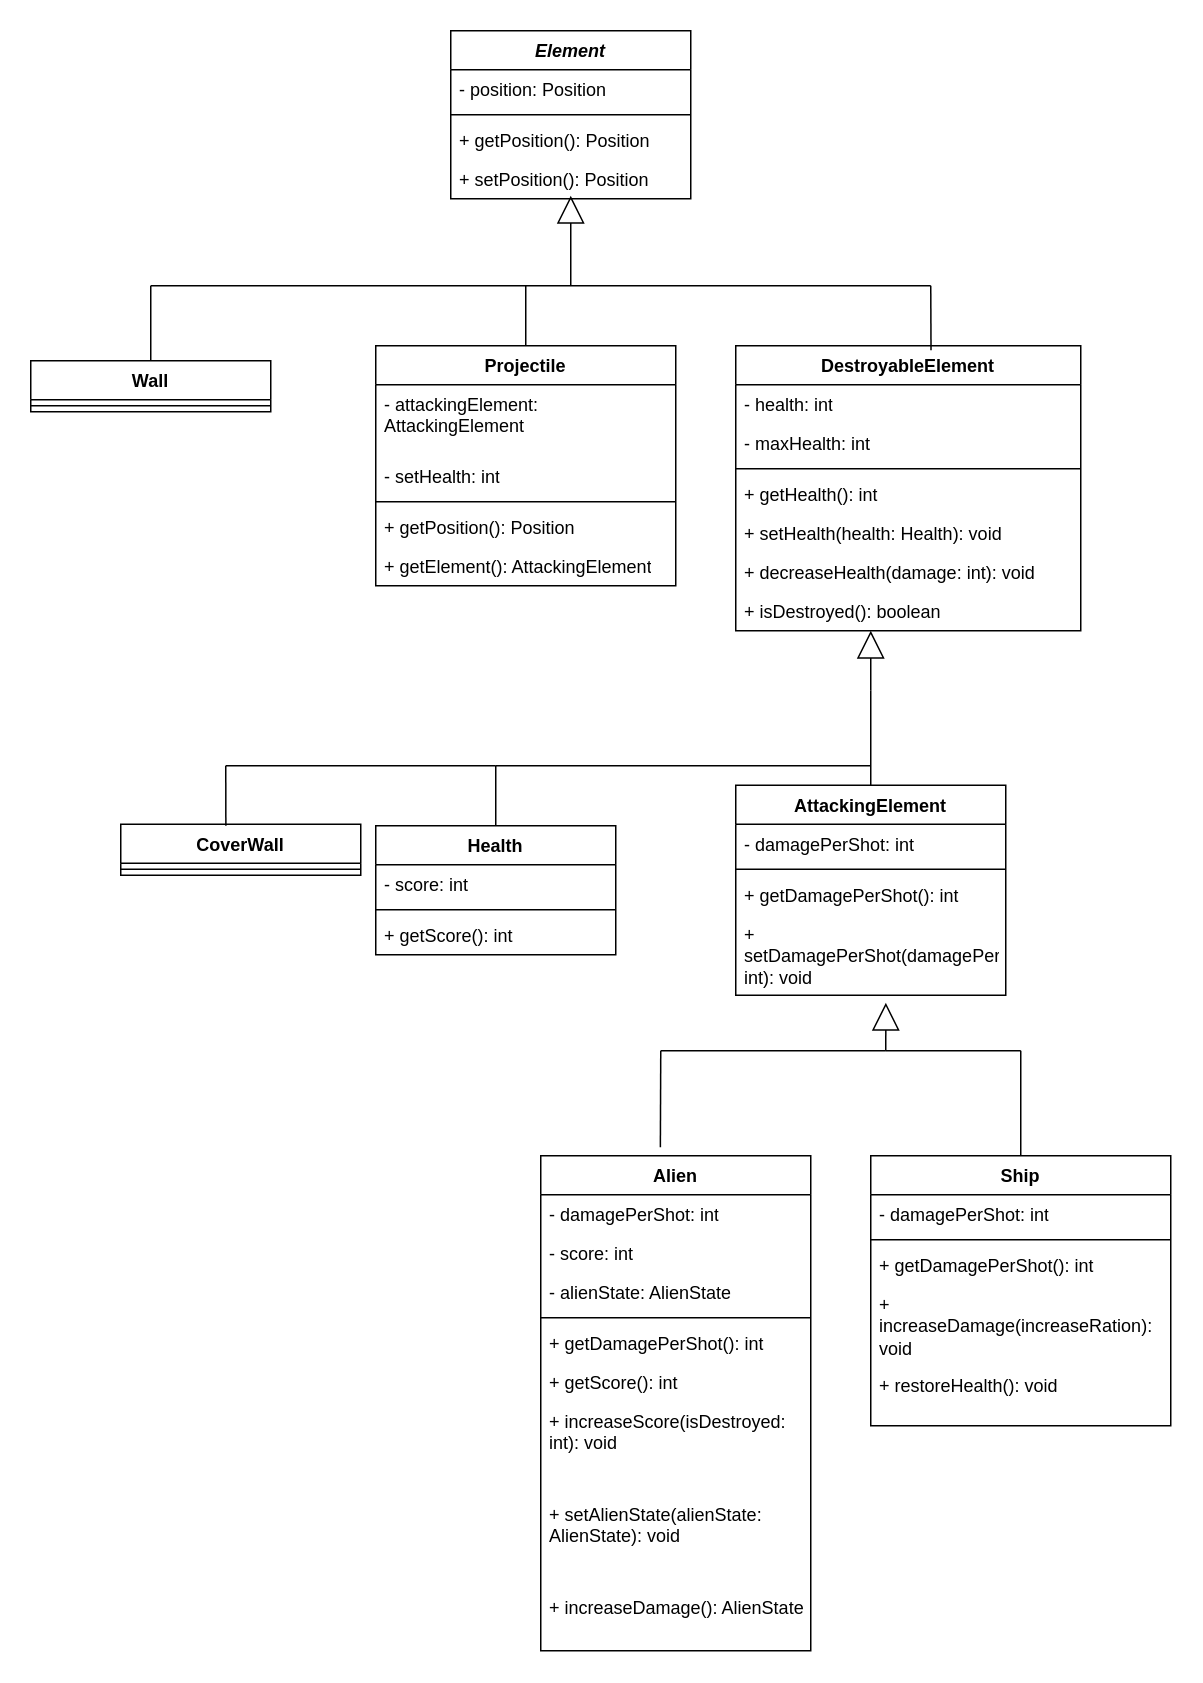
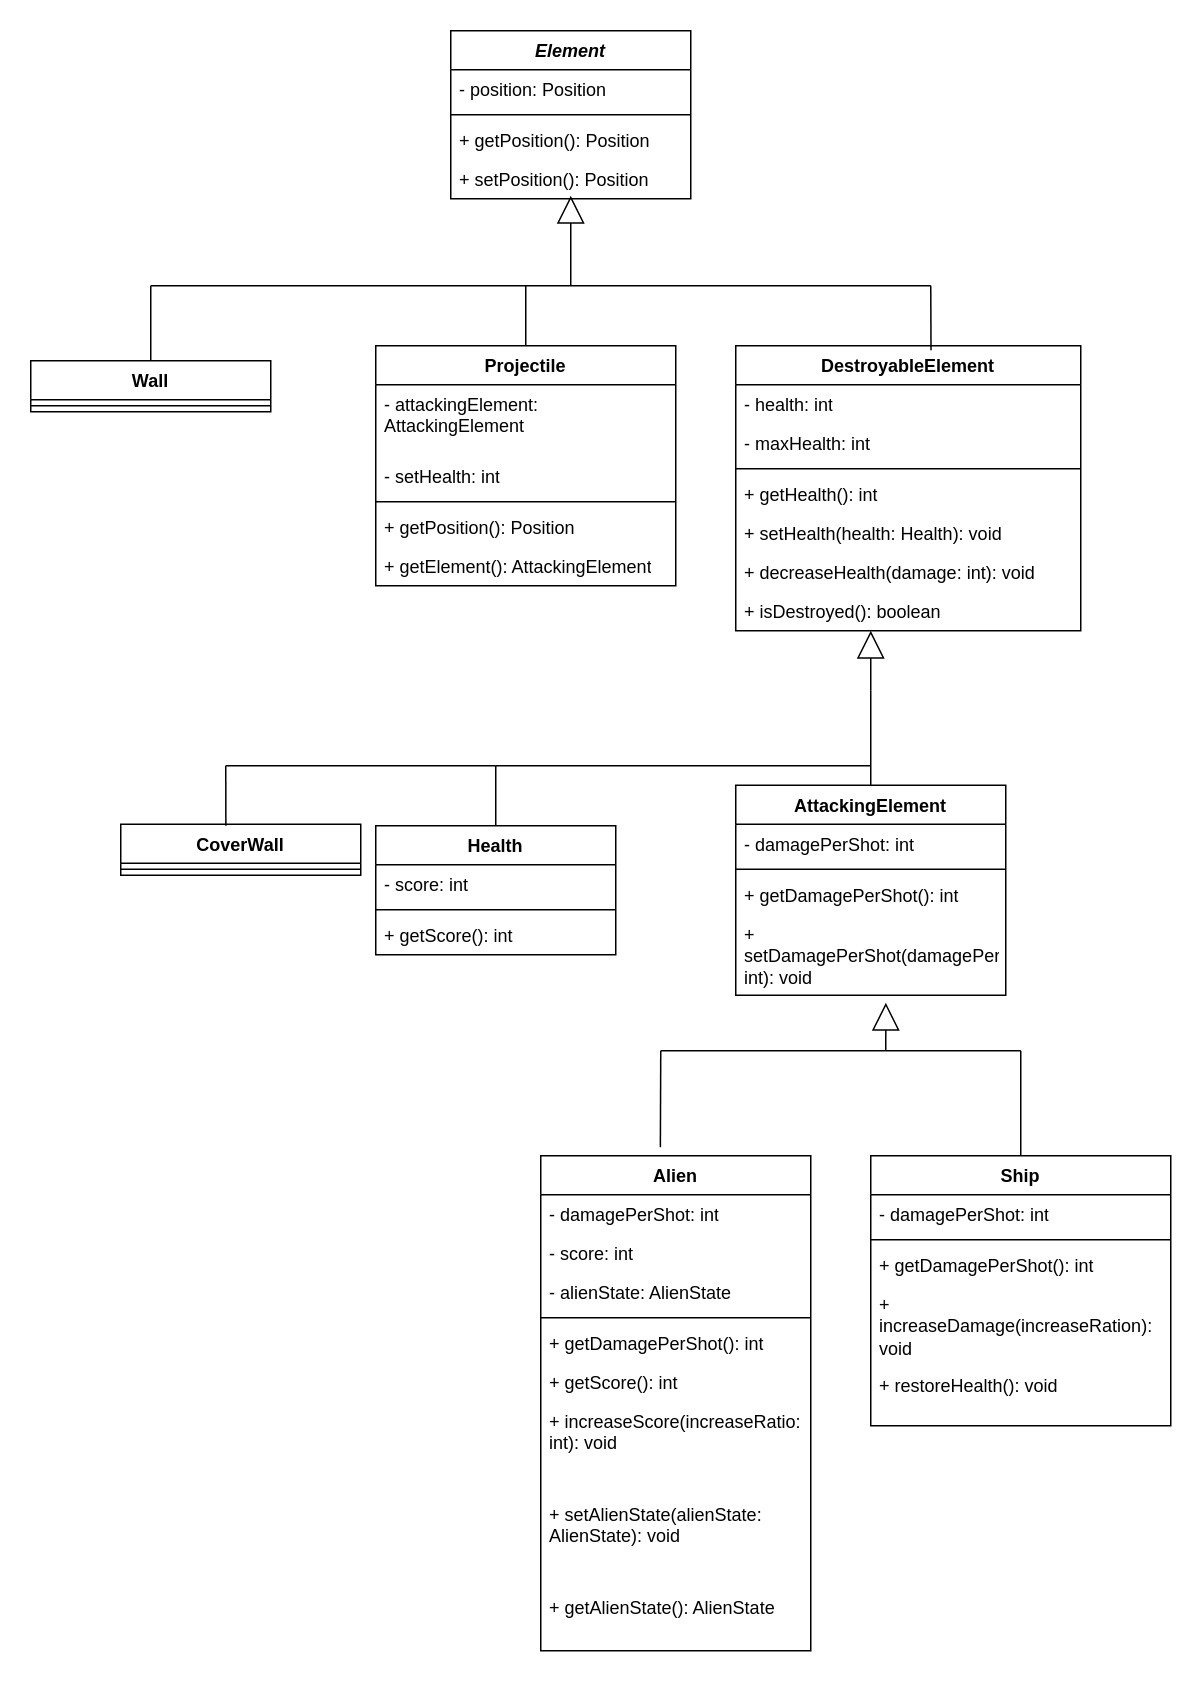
(677, 1434) -> (677, 1434)
(677, 1620) -> (677, 1620)
